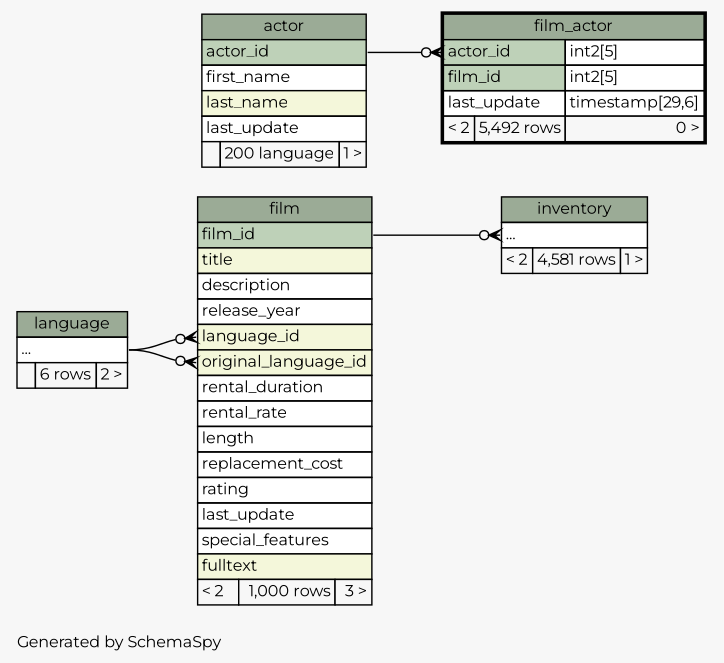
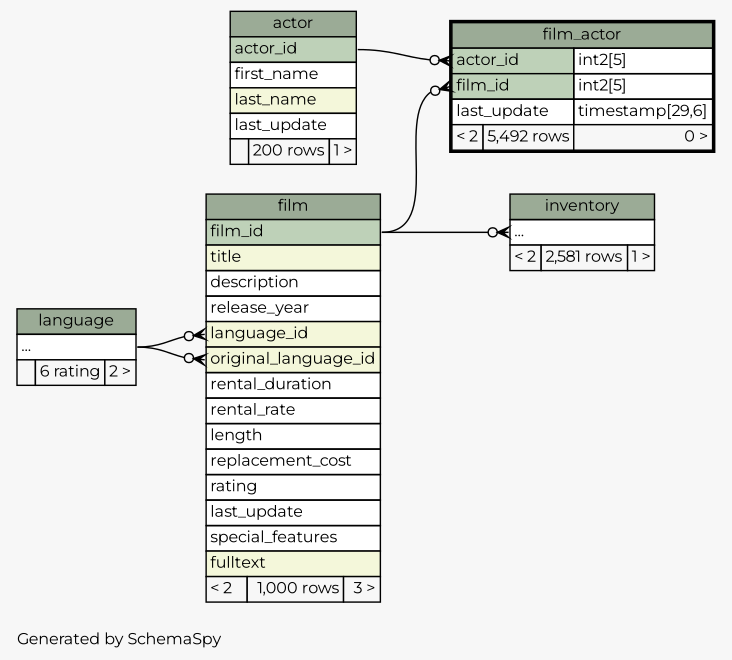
(280, 154) -> (289, 151)
none -> (416, 170)
(577, 260) -> (584, 257)
(66, 375) -> (70, 372)
